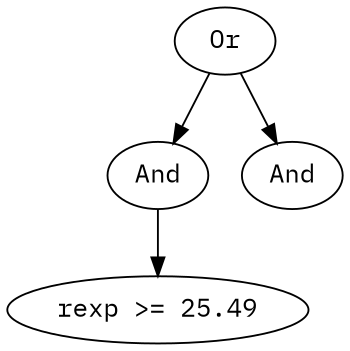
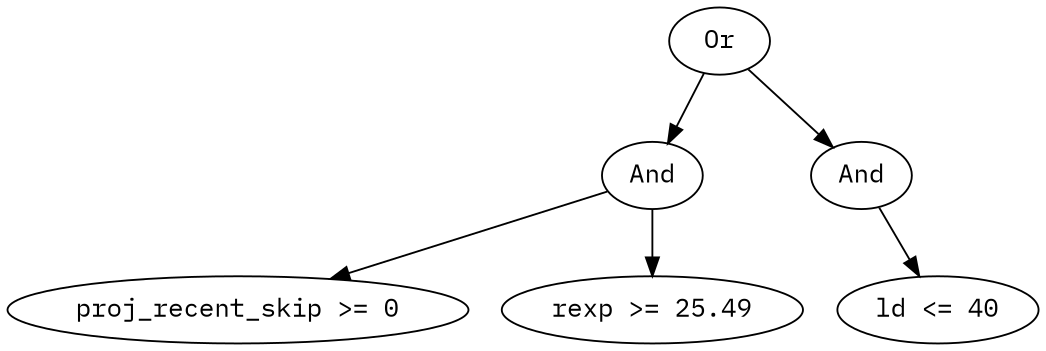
none -> (238, 310)
none -> (938, 310)
